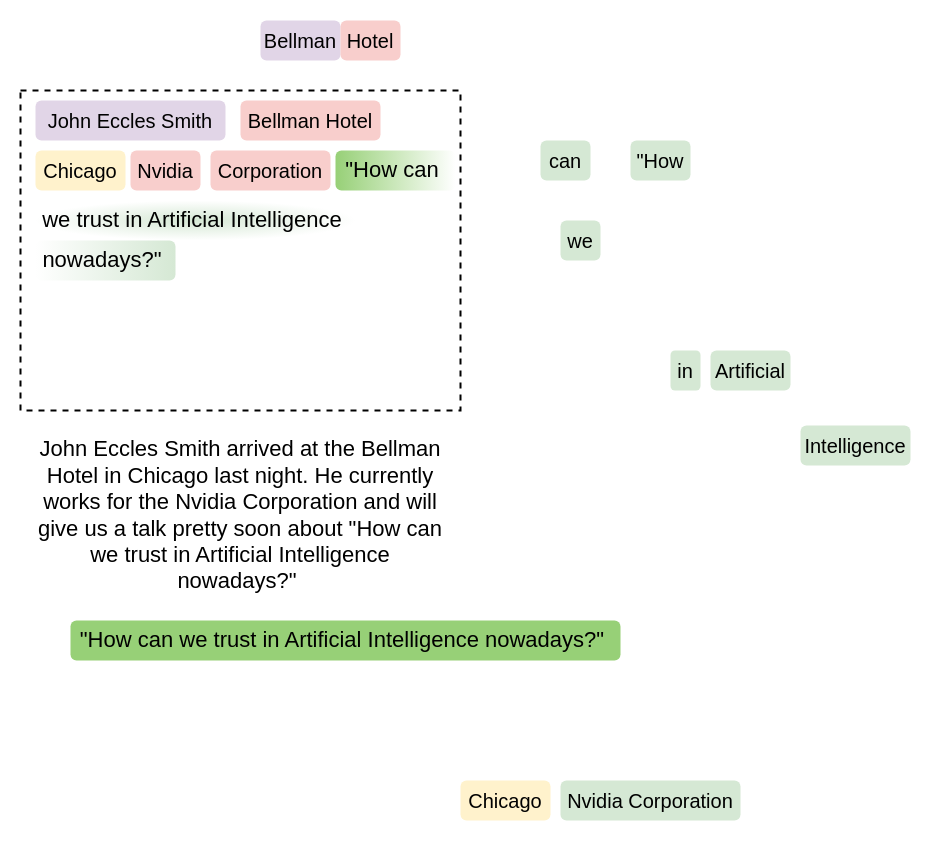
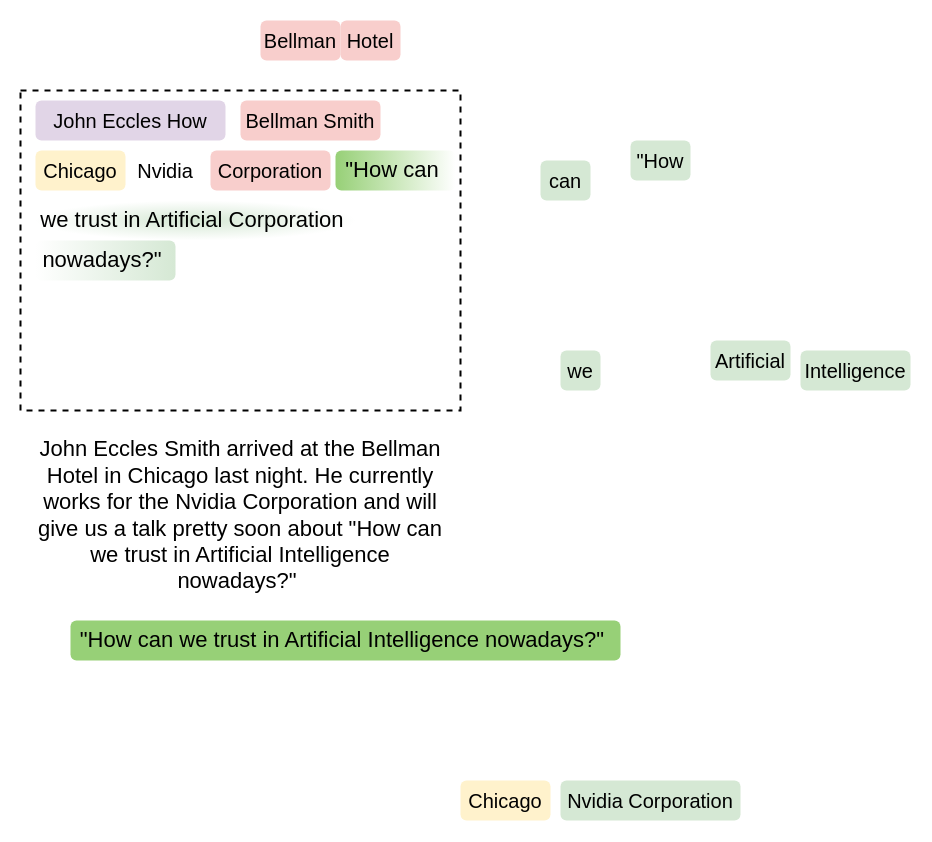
(301, 41) -> (301, 41)
(131, 121) -> (131, 121)
(311, 121) -> (311, 121)
(566, 161) -> (566, 181)
(166, 171) -> (166, 171)
(196, 221) -> (196, 221)
(581, 241) -> (581, 371)
(686, 371) -> none
(751, 371) -> (751, 361)
(856, 446) -> (856, 371)
